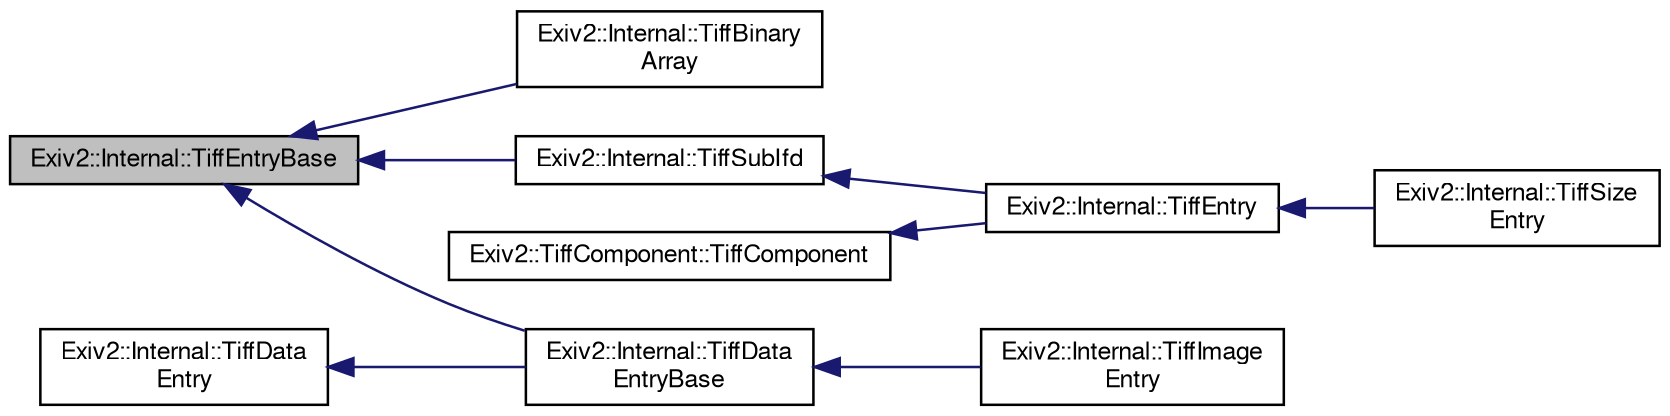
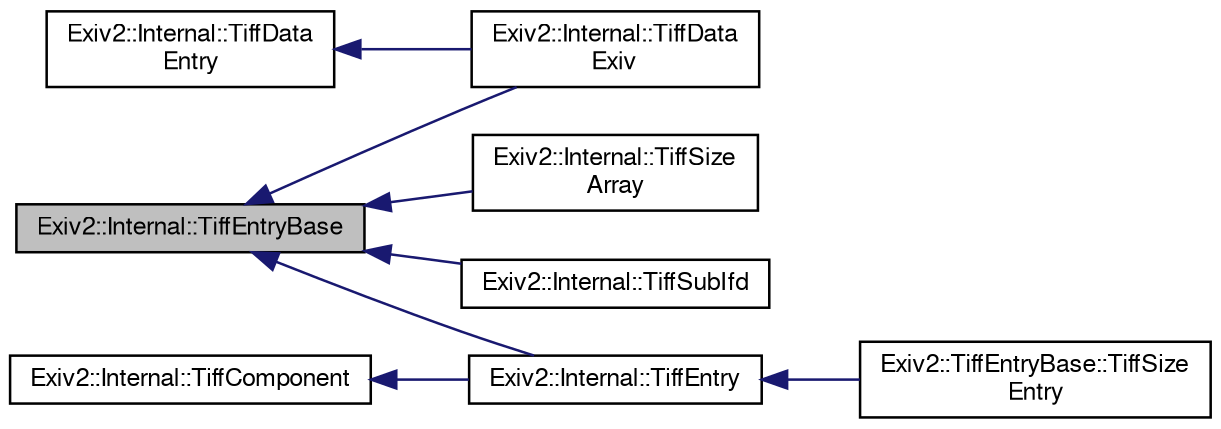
(670, 49) -> (615, 173)
(918, 186) -> (404, 311)
(1517, 208) -> (1035, 380)
(670, 256) -> (190, 380)
(670, 367) -> (615, 49)
(1132, 367) -> none
